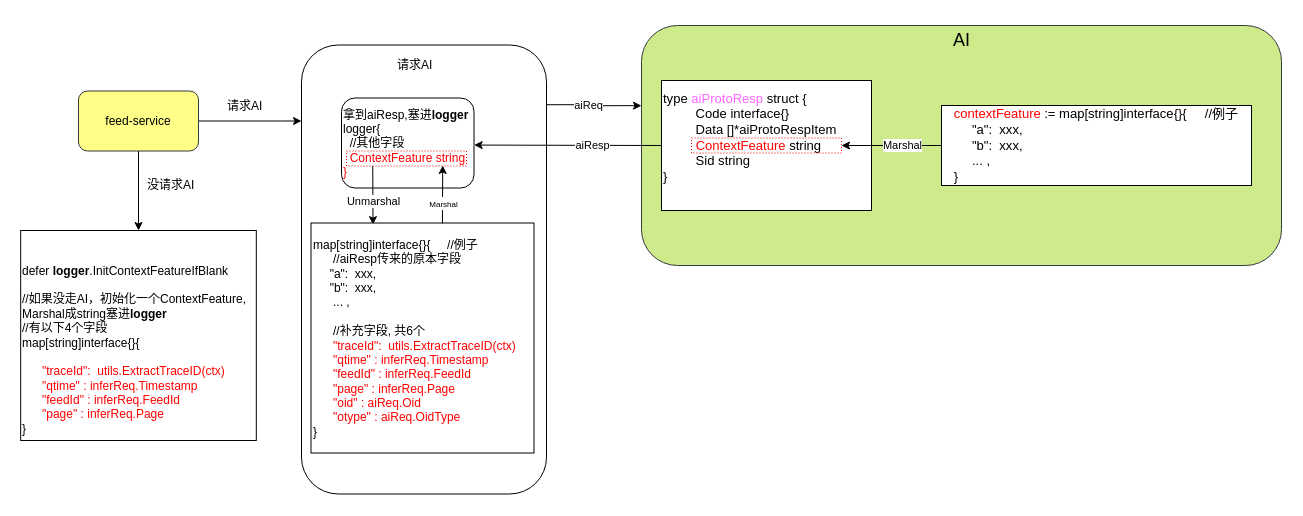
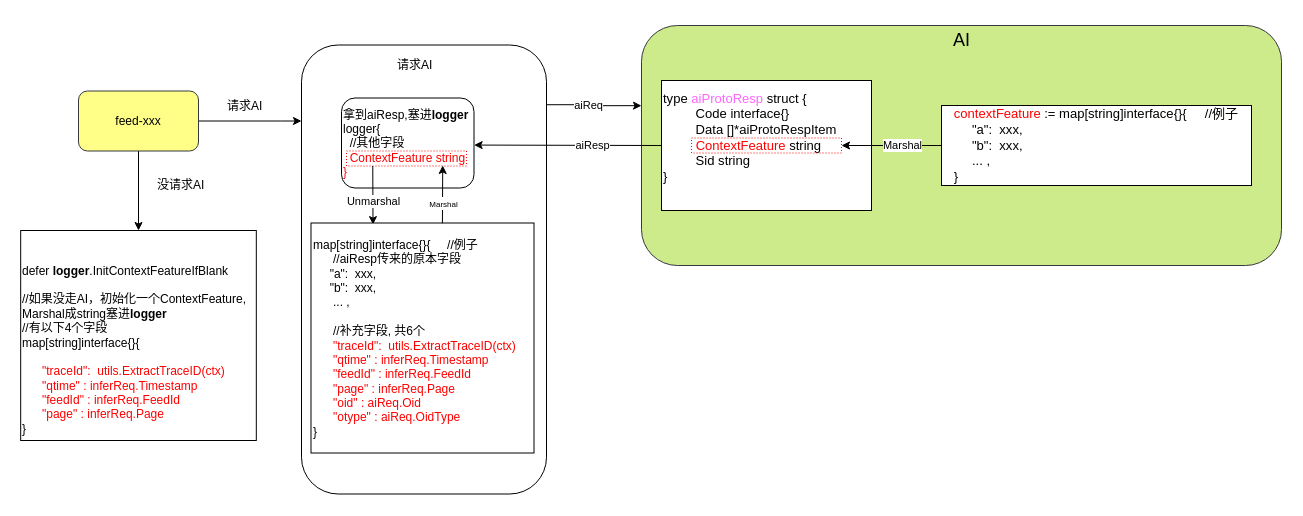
(139, 122) -> (139, 122)
(172, 186) -> (182, 186)
